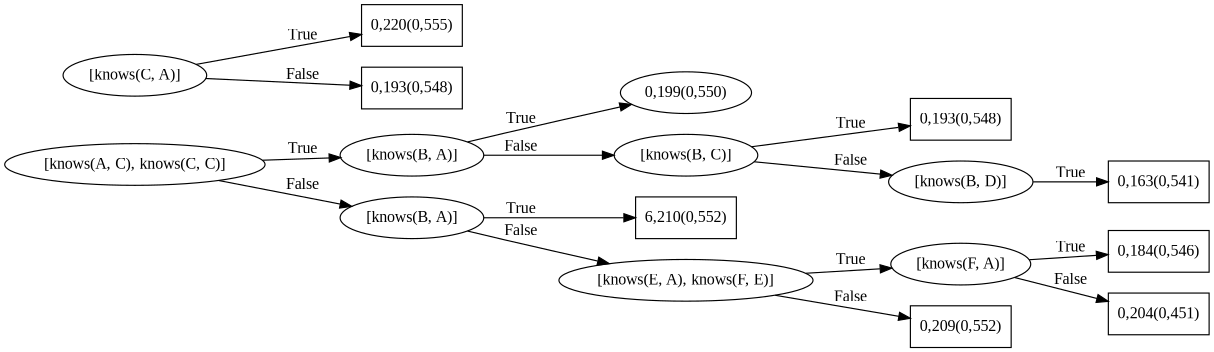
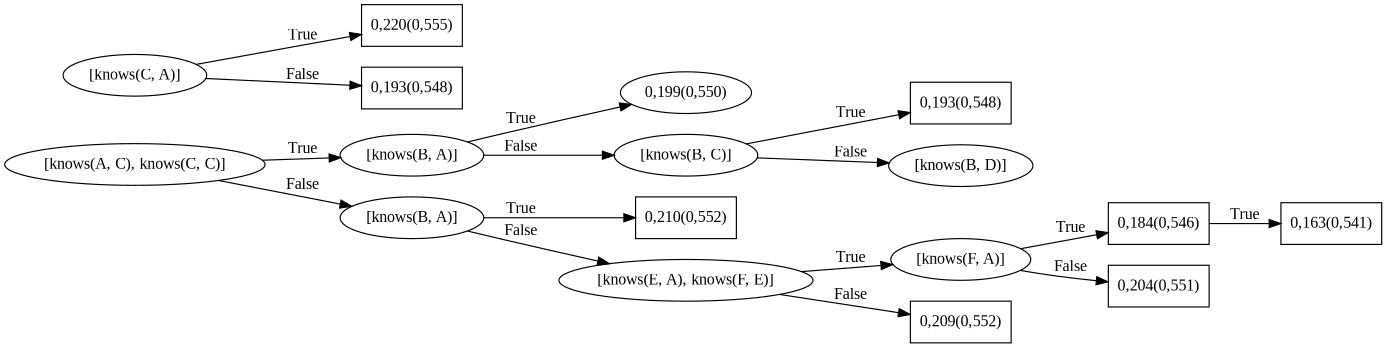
(1065, 182) -> (1239, 224)
(686, 218) -> (686, 218)
(1159, 314) -> (1159, 286)
